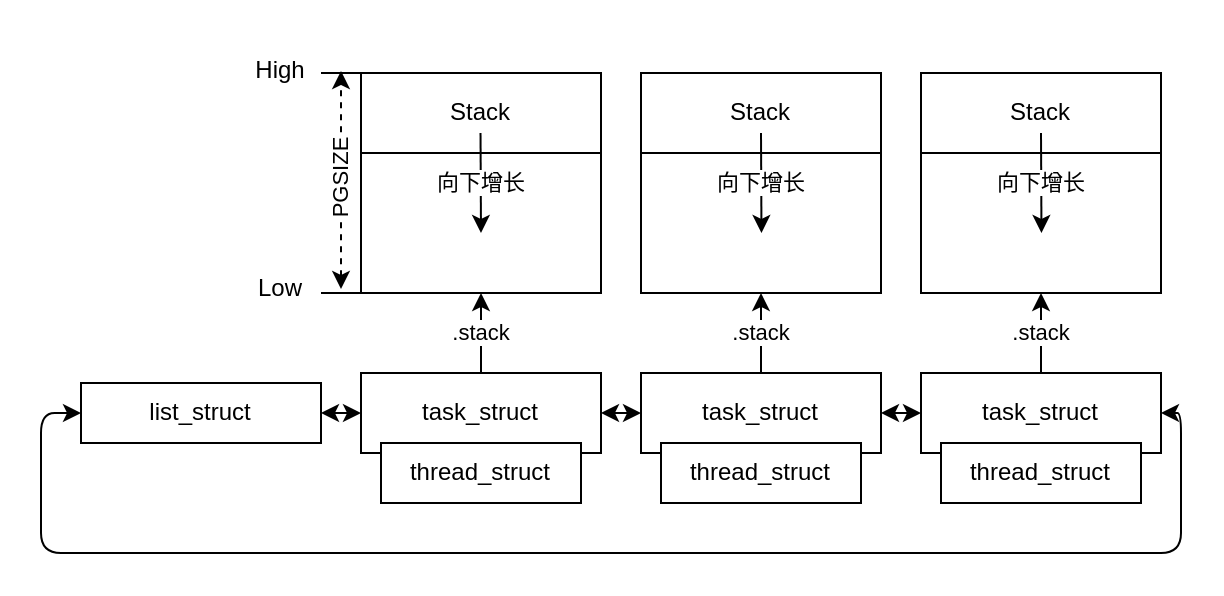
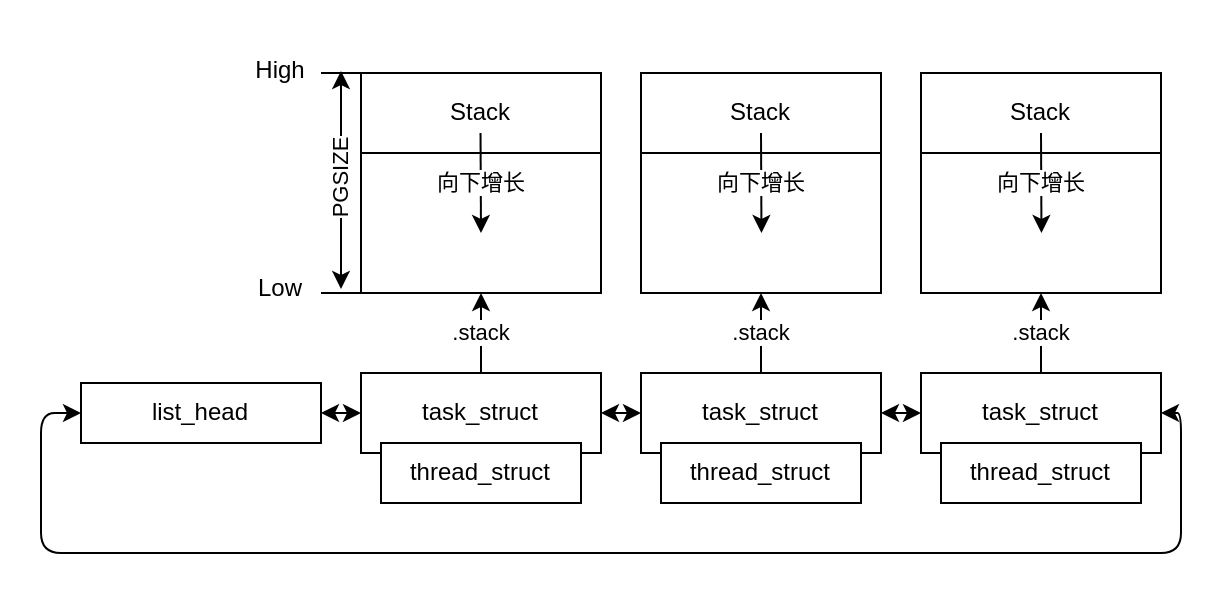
(341, 244) -> (341, 244)
(201, 413) -> (201, 413)
